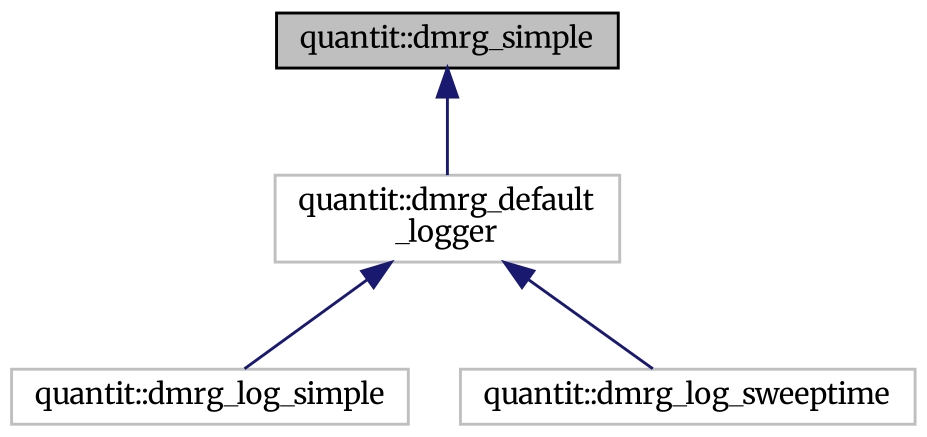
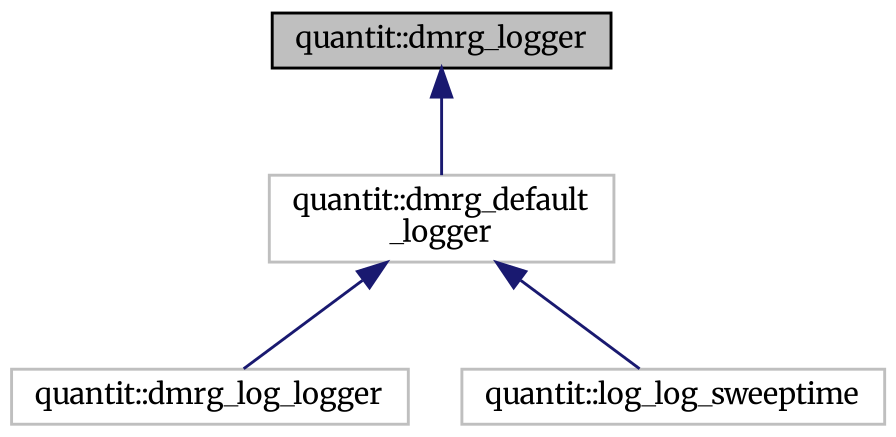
(447, 41) -> (442, 41)
(210, 397) -> (210, 397)
(688, 397) -> (673, 397)
